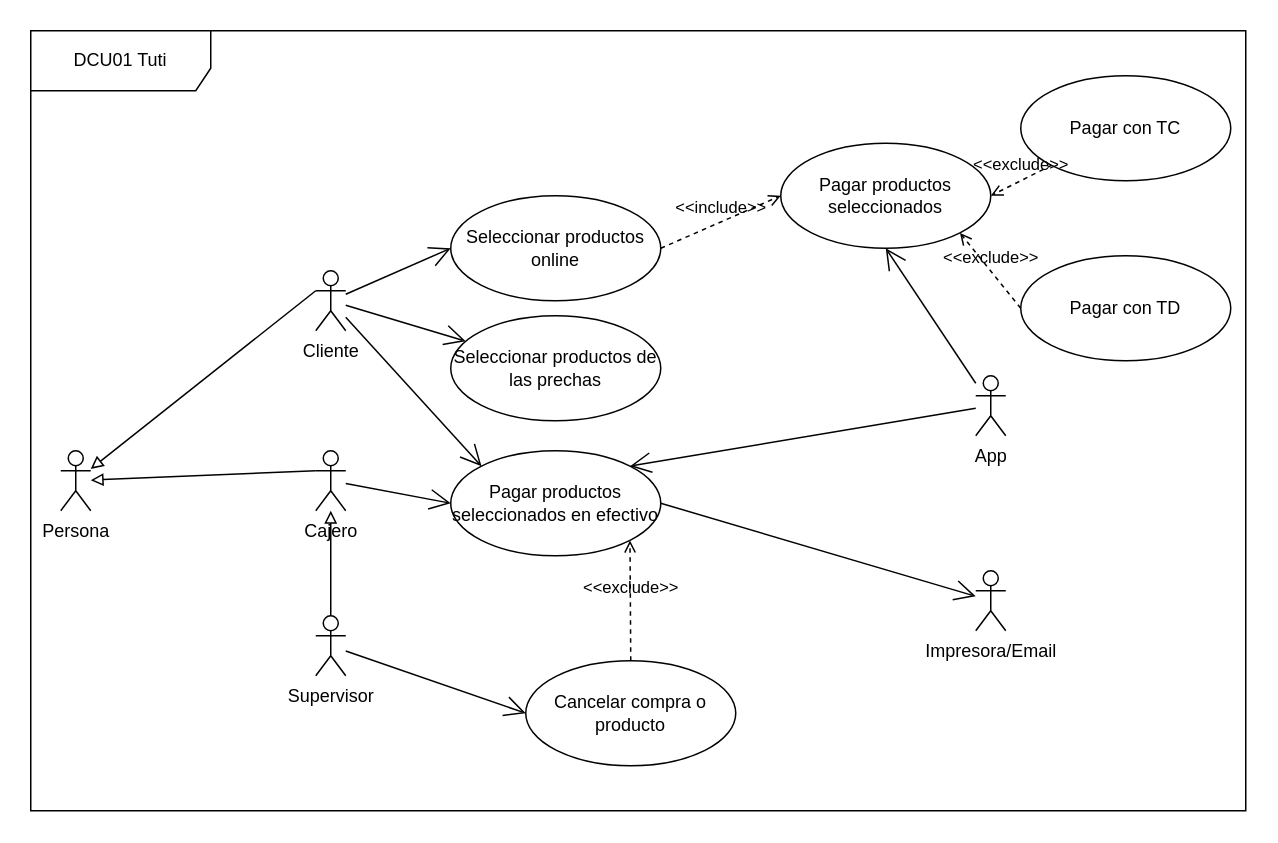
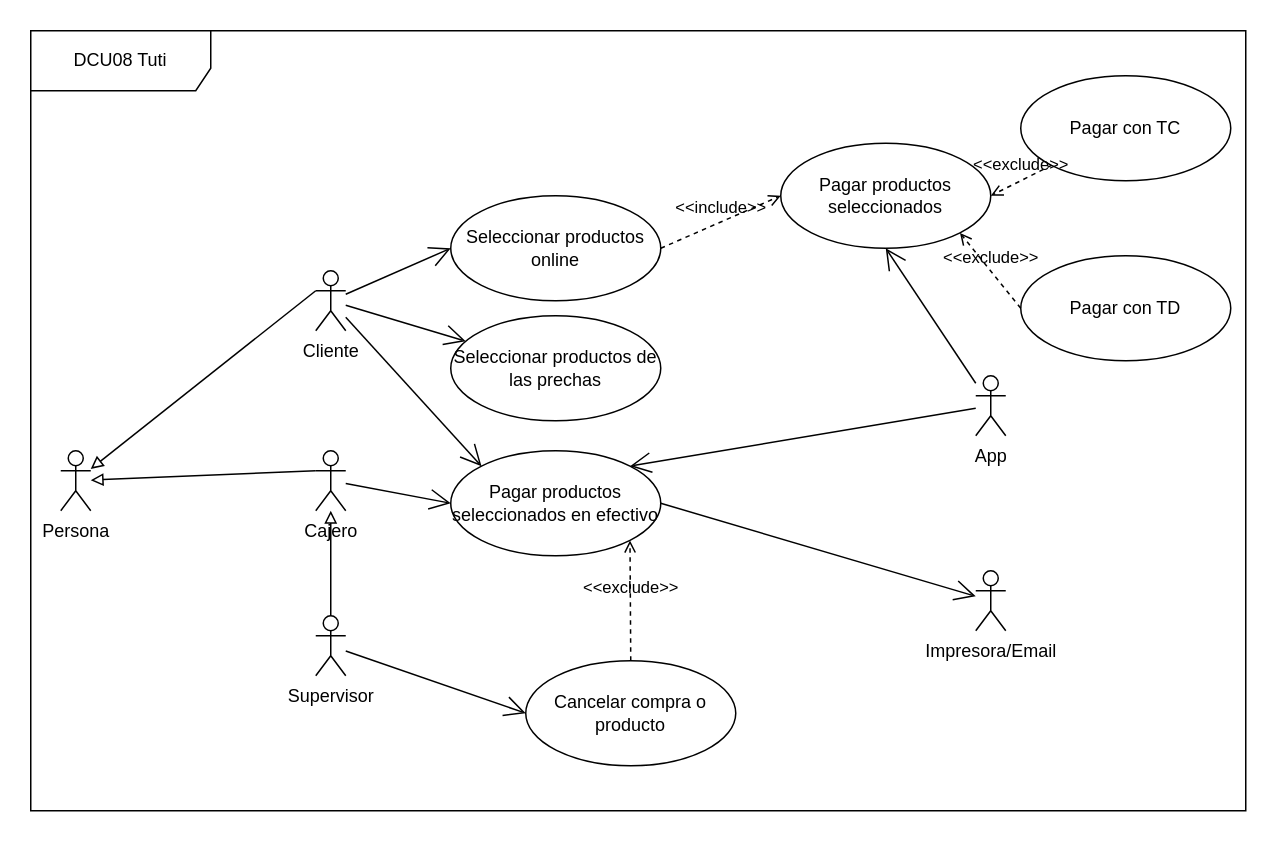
(121, 61) -> (121, 61)
